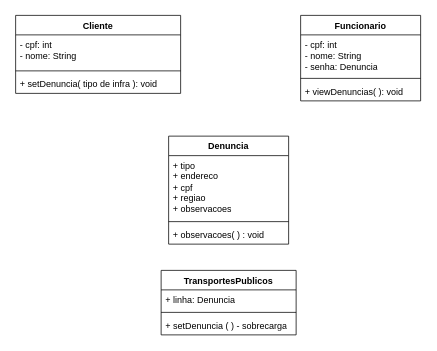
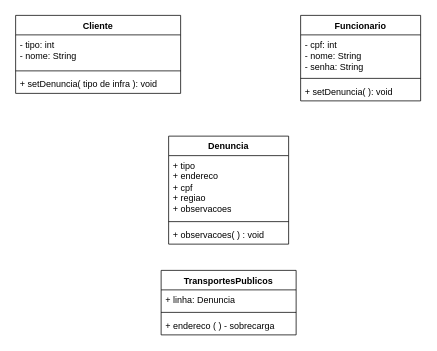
(50, 51) -> (50, 51)
(343, 56) -> (338, 56)
(357, 92) -> (353, 92)
(229, 331) -> (228, 326)
